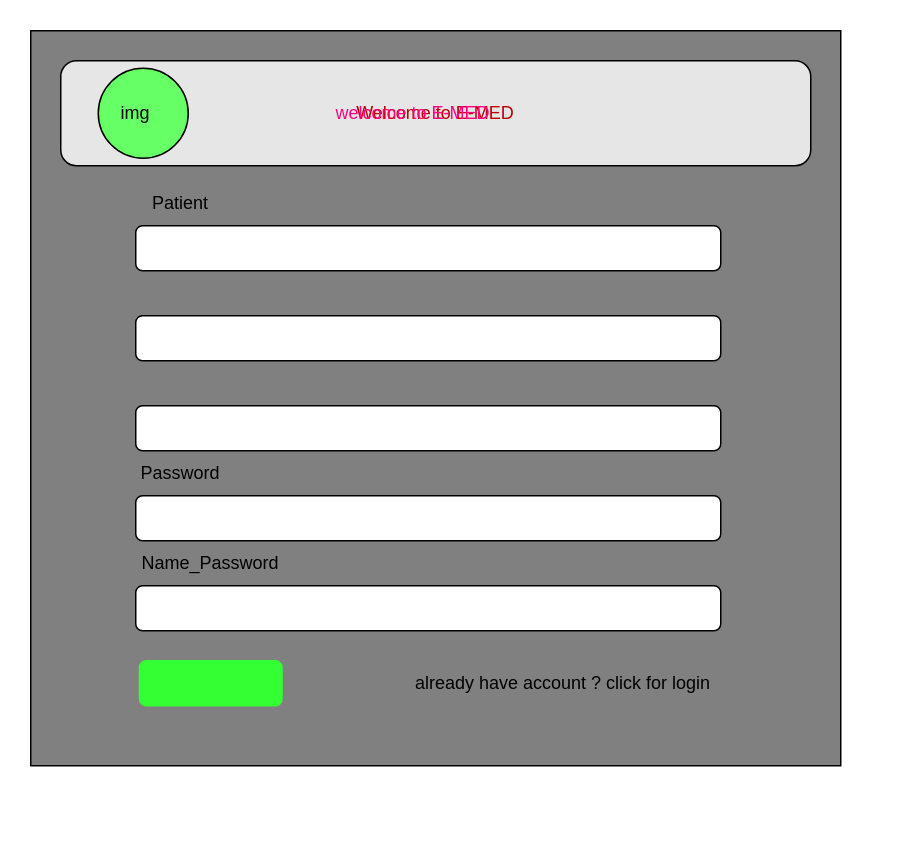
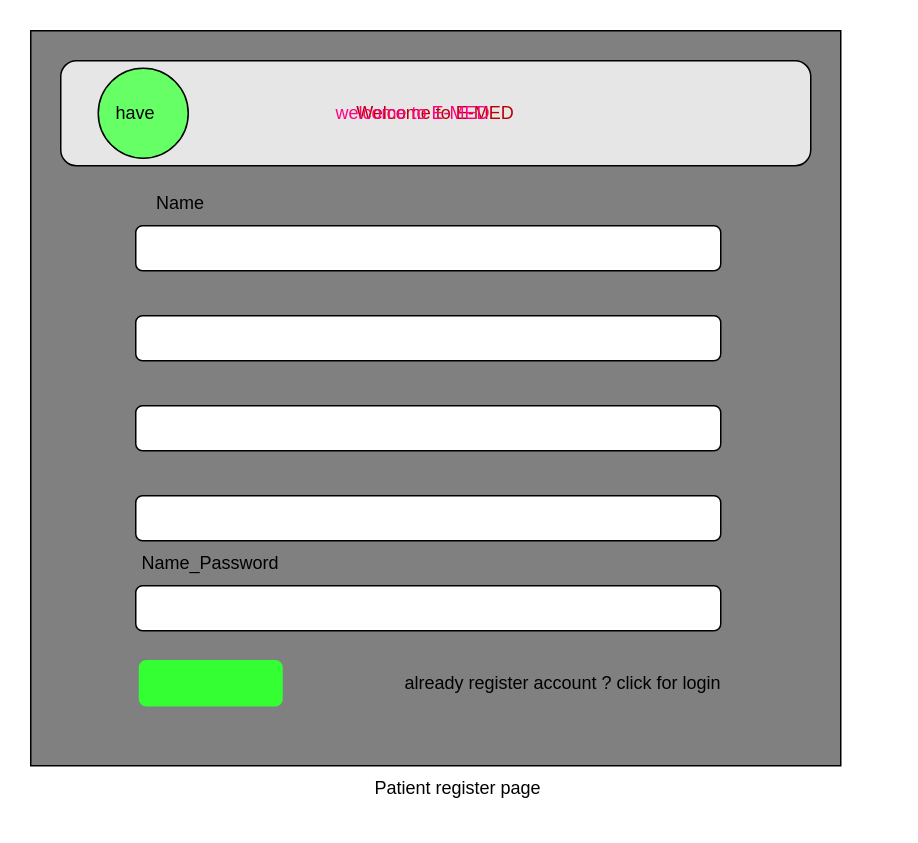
(136, 113) -> (136, 113)
(181, 203) -> (181, 203)
(181, 473) -> none
(563, 683) -> (563, 683)
none -> (458, 788)
